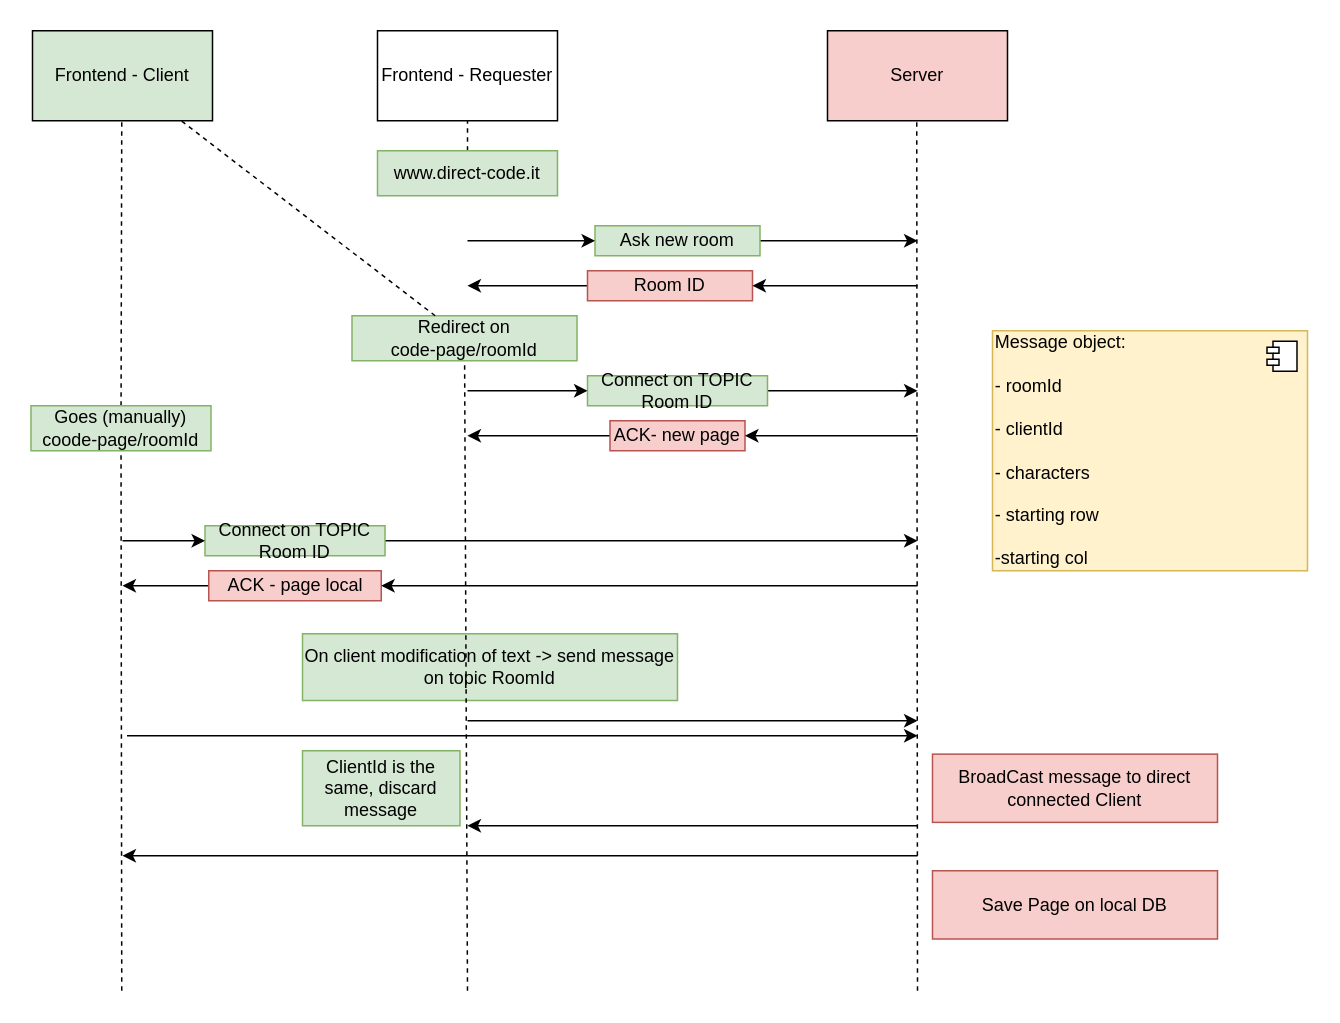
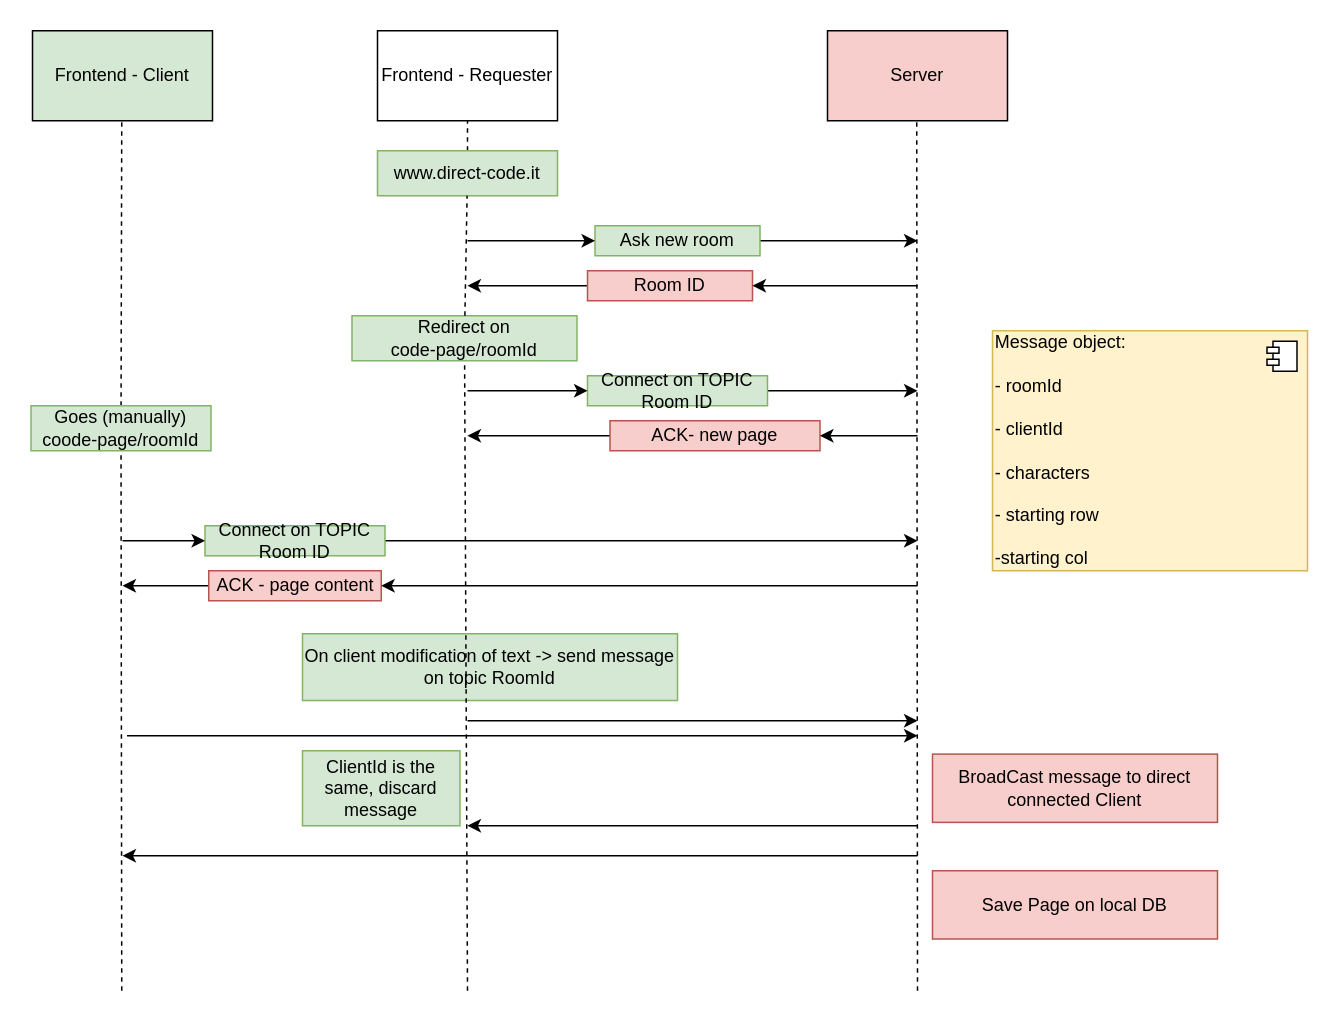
(308, 218) -> (466, 256)
(677, 436) -> (715, 436)
(296, 586) -> (296, 586)
